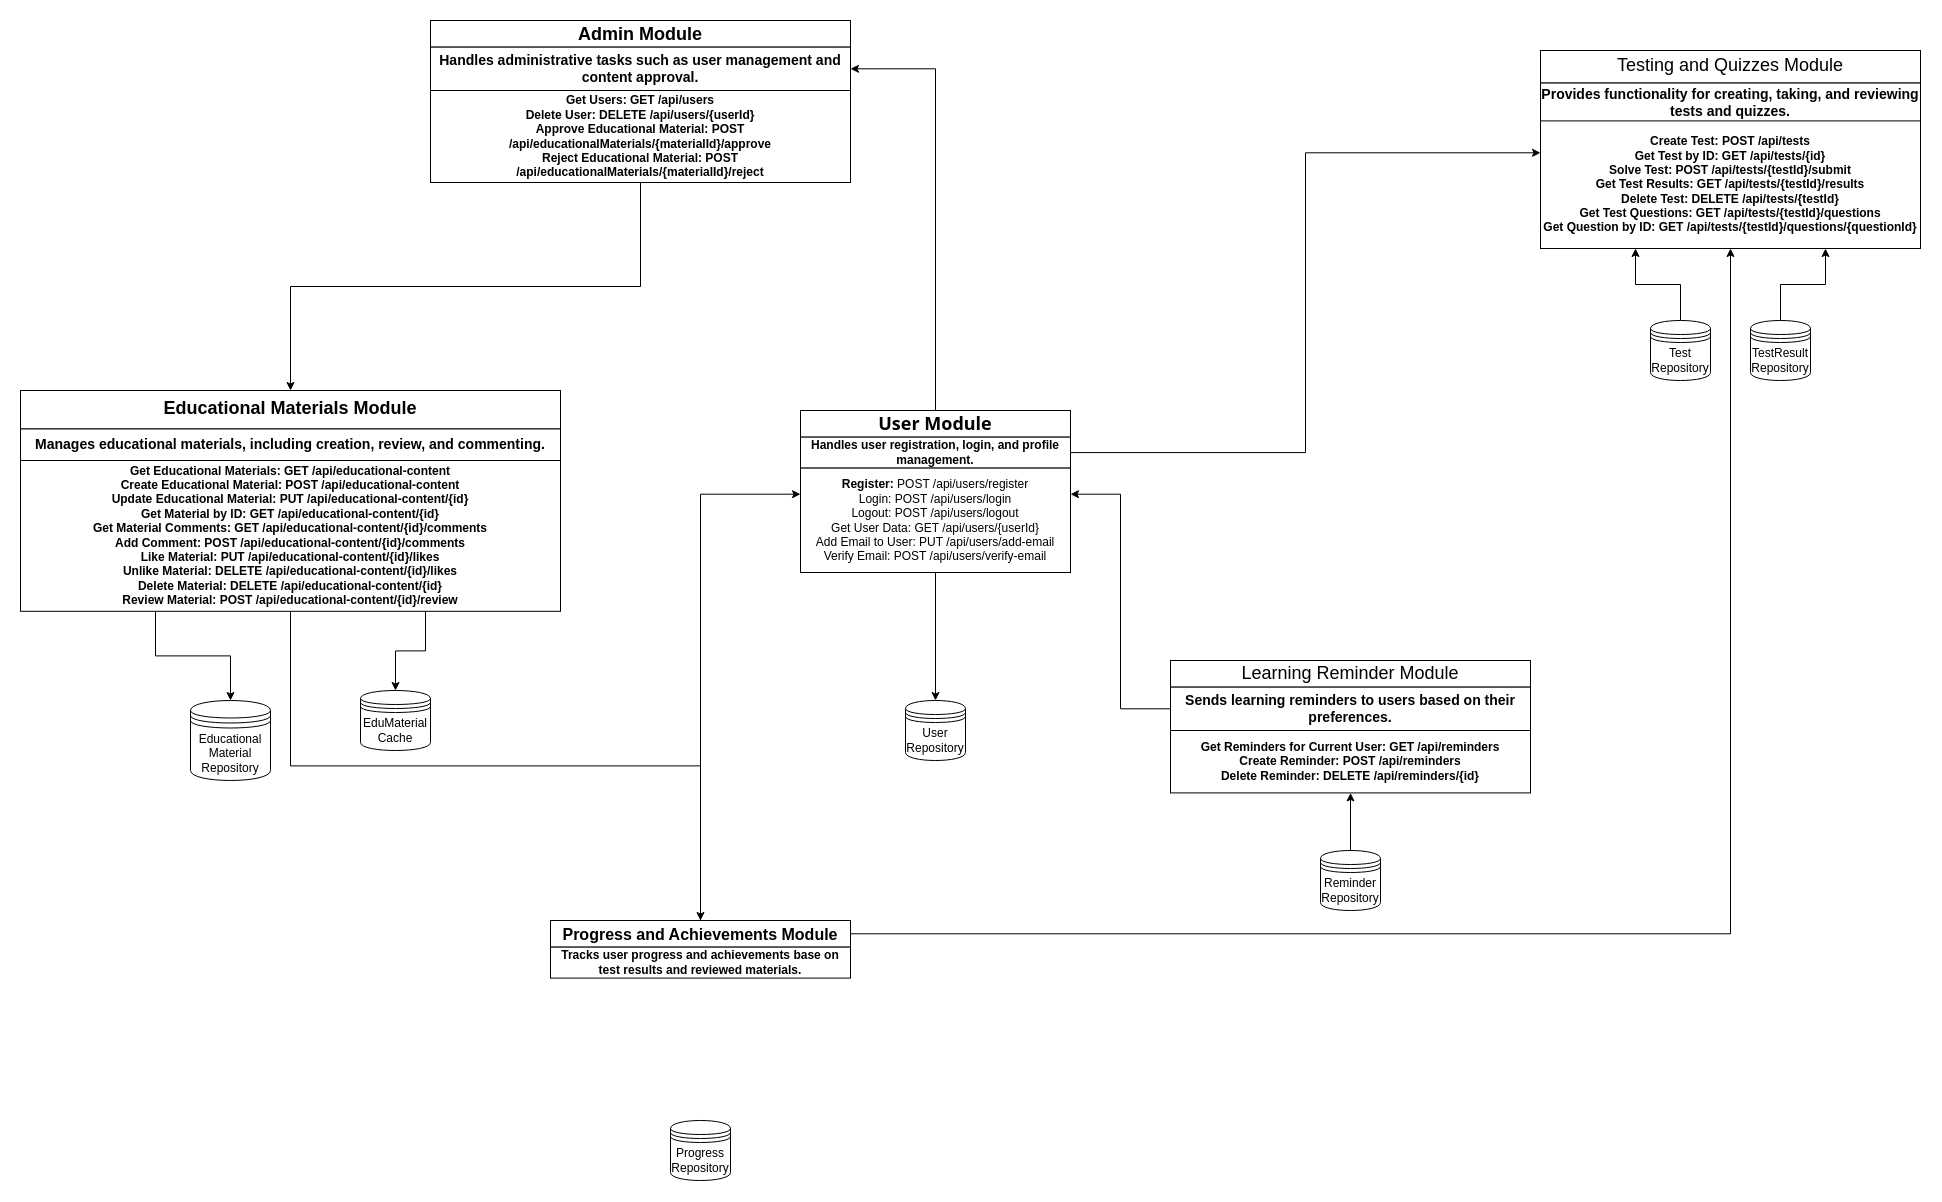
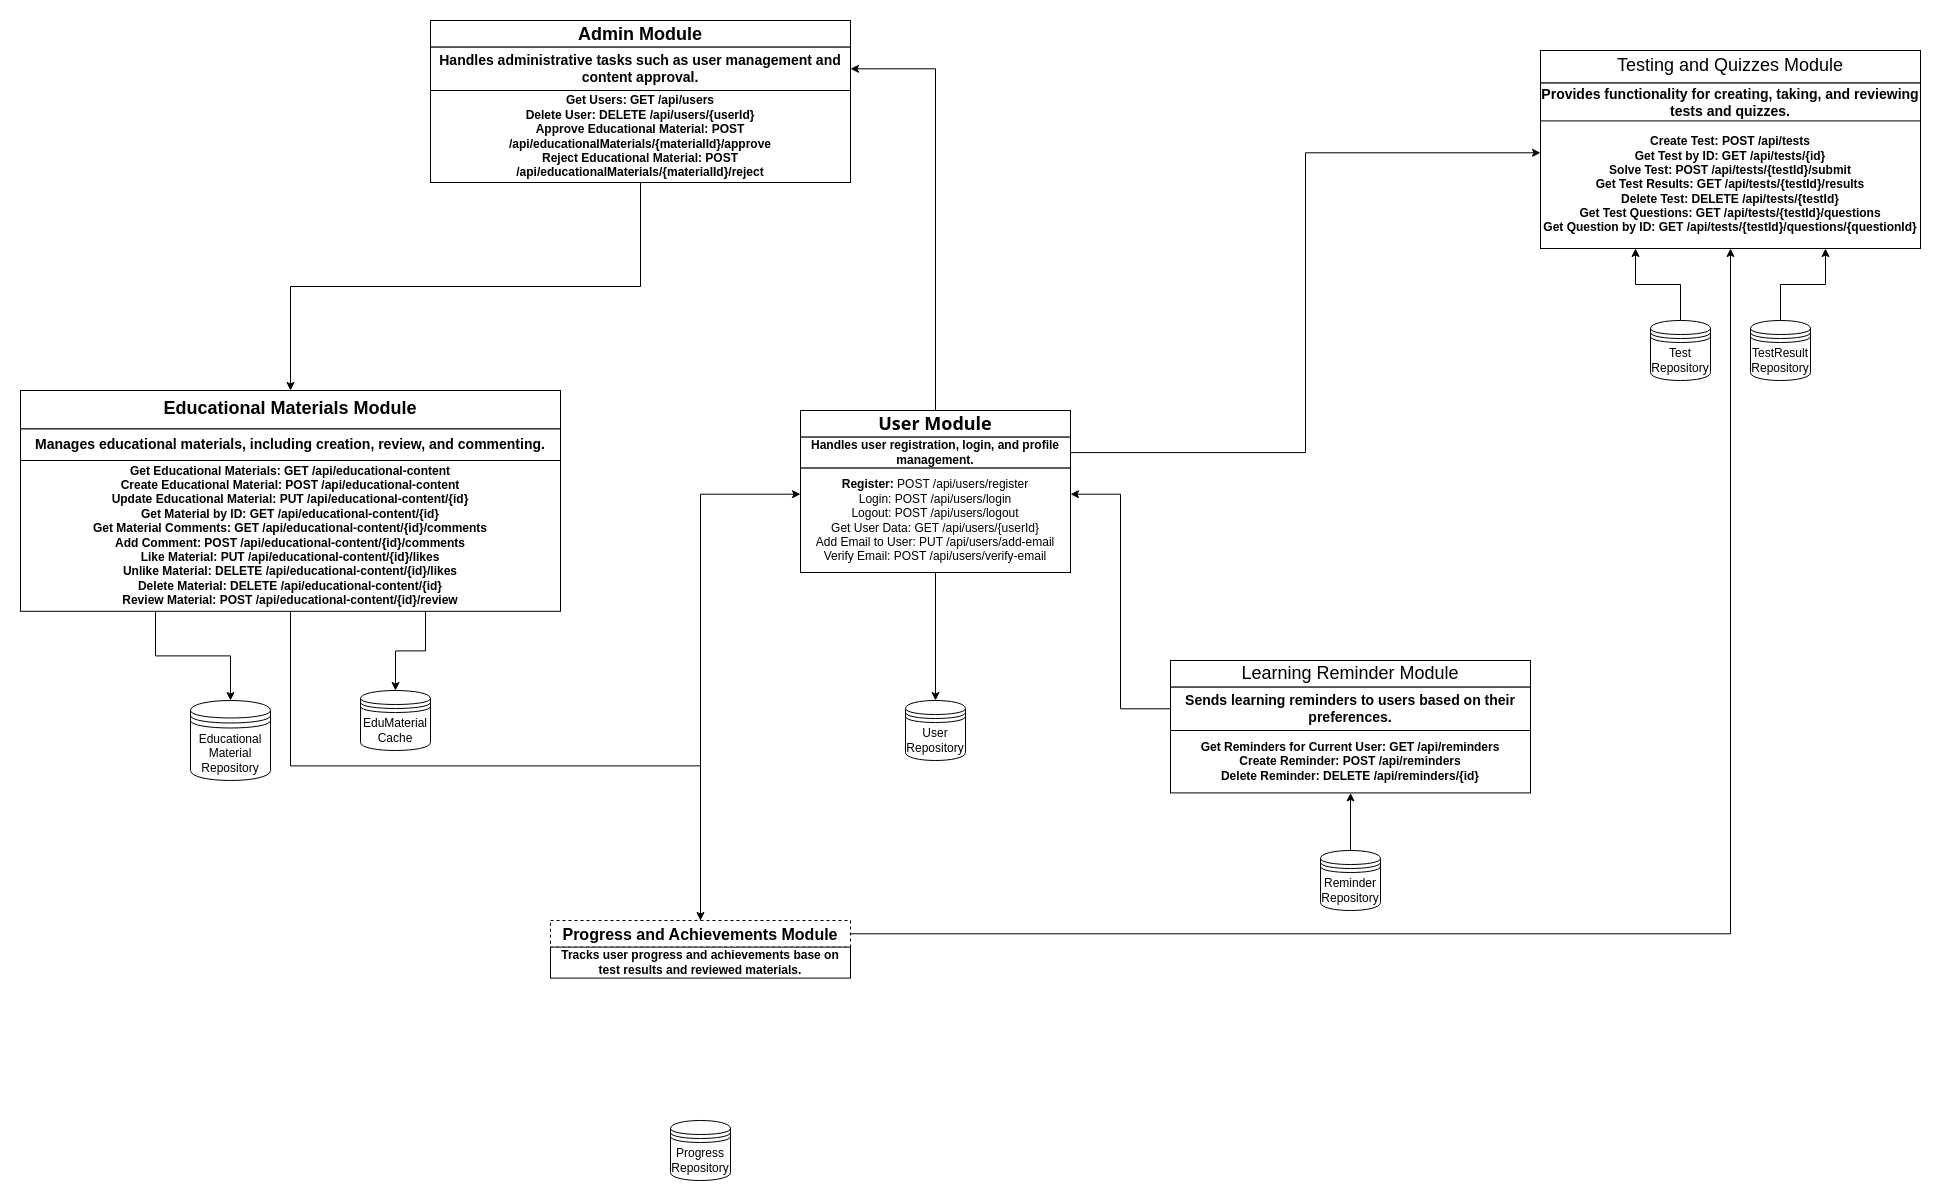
(701, 934) -> (701, 934)
